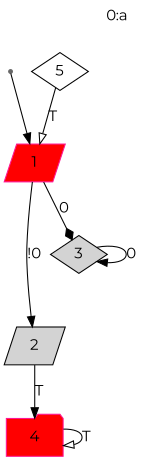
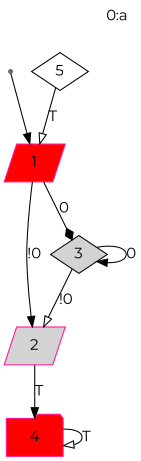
none -> (60, 293)
(35, 346) -> (35, 346)
